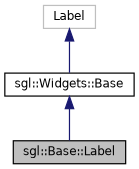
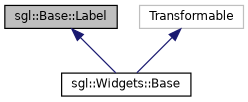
(69, 17) -> (192, 17)
(69, 125) -> (98, 55)
